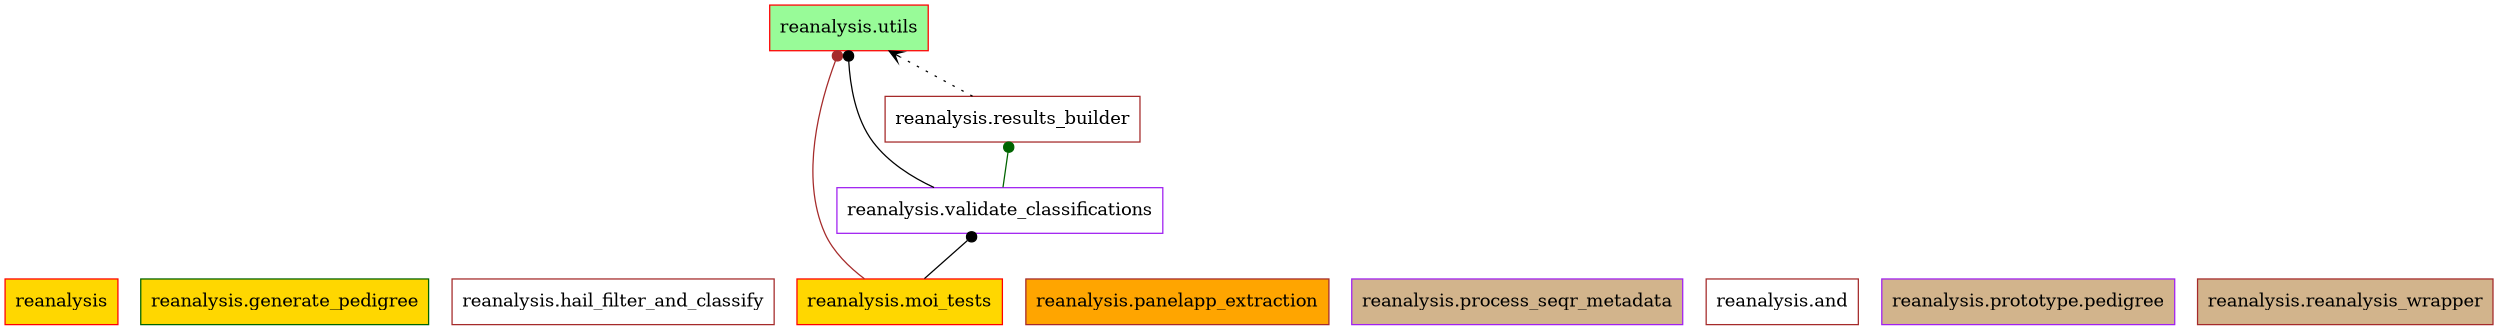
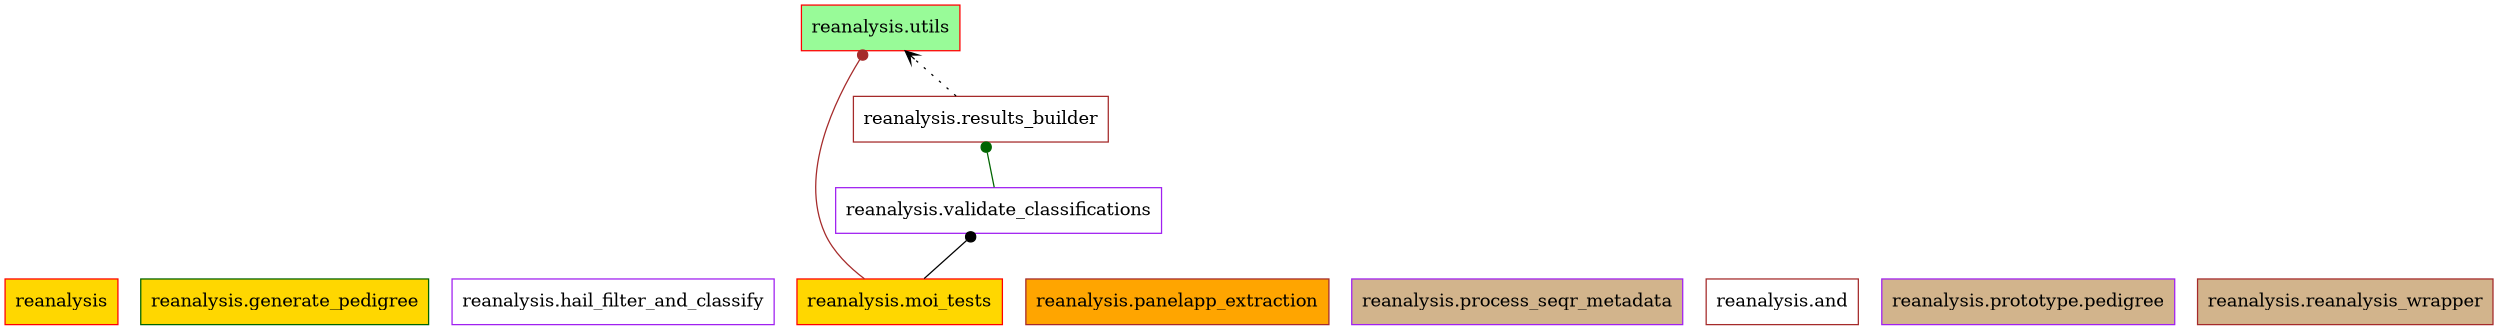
(871, 138) -> none
(613, 302) -> (613, 302)
